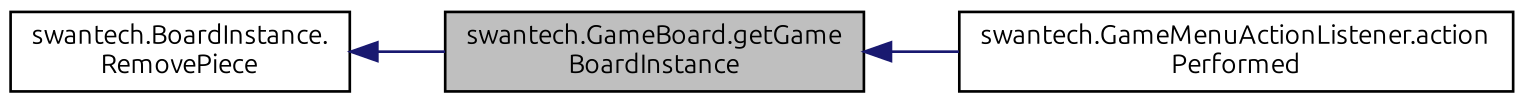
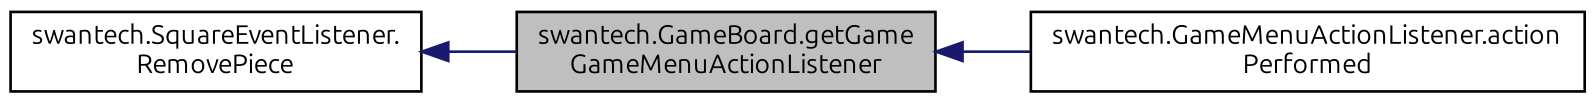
(180, 52) -> (216, 52)
(655, 52) -> (726, 52)
